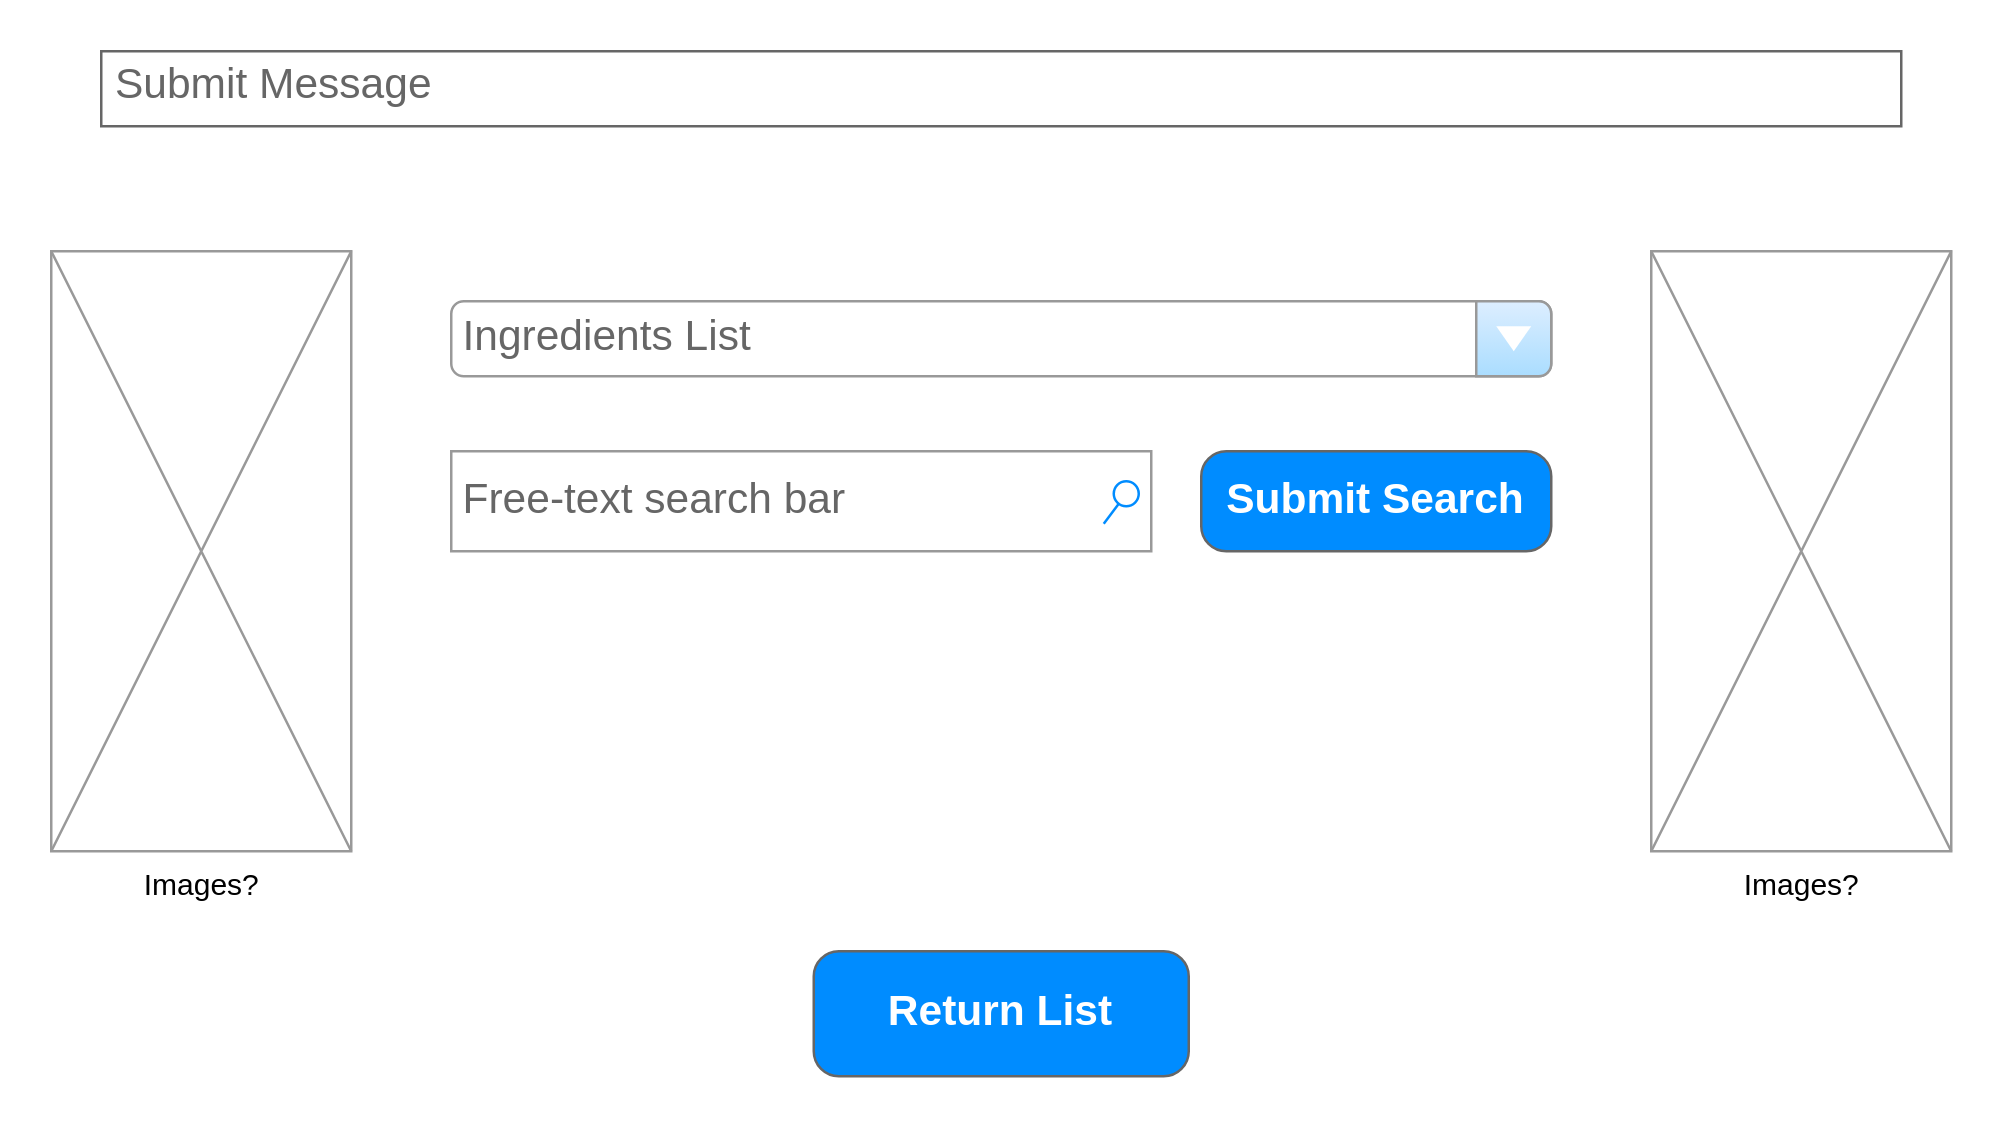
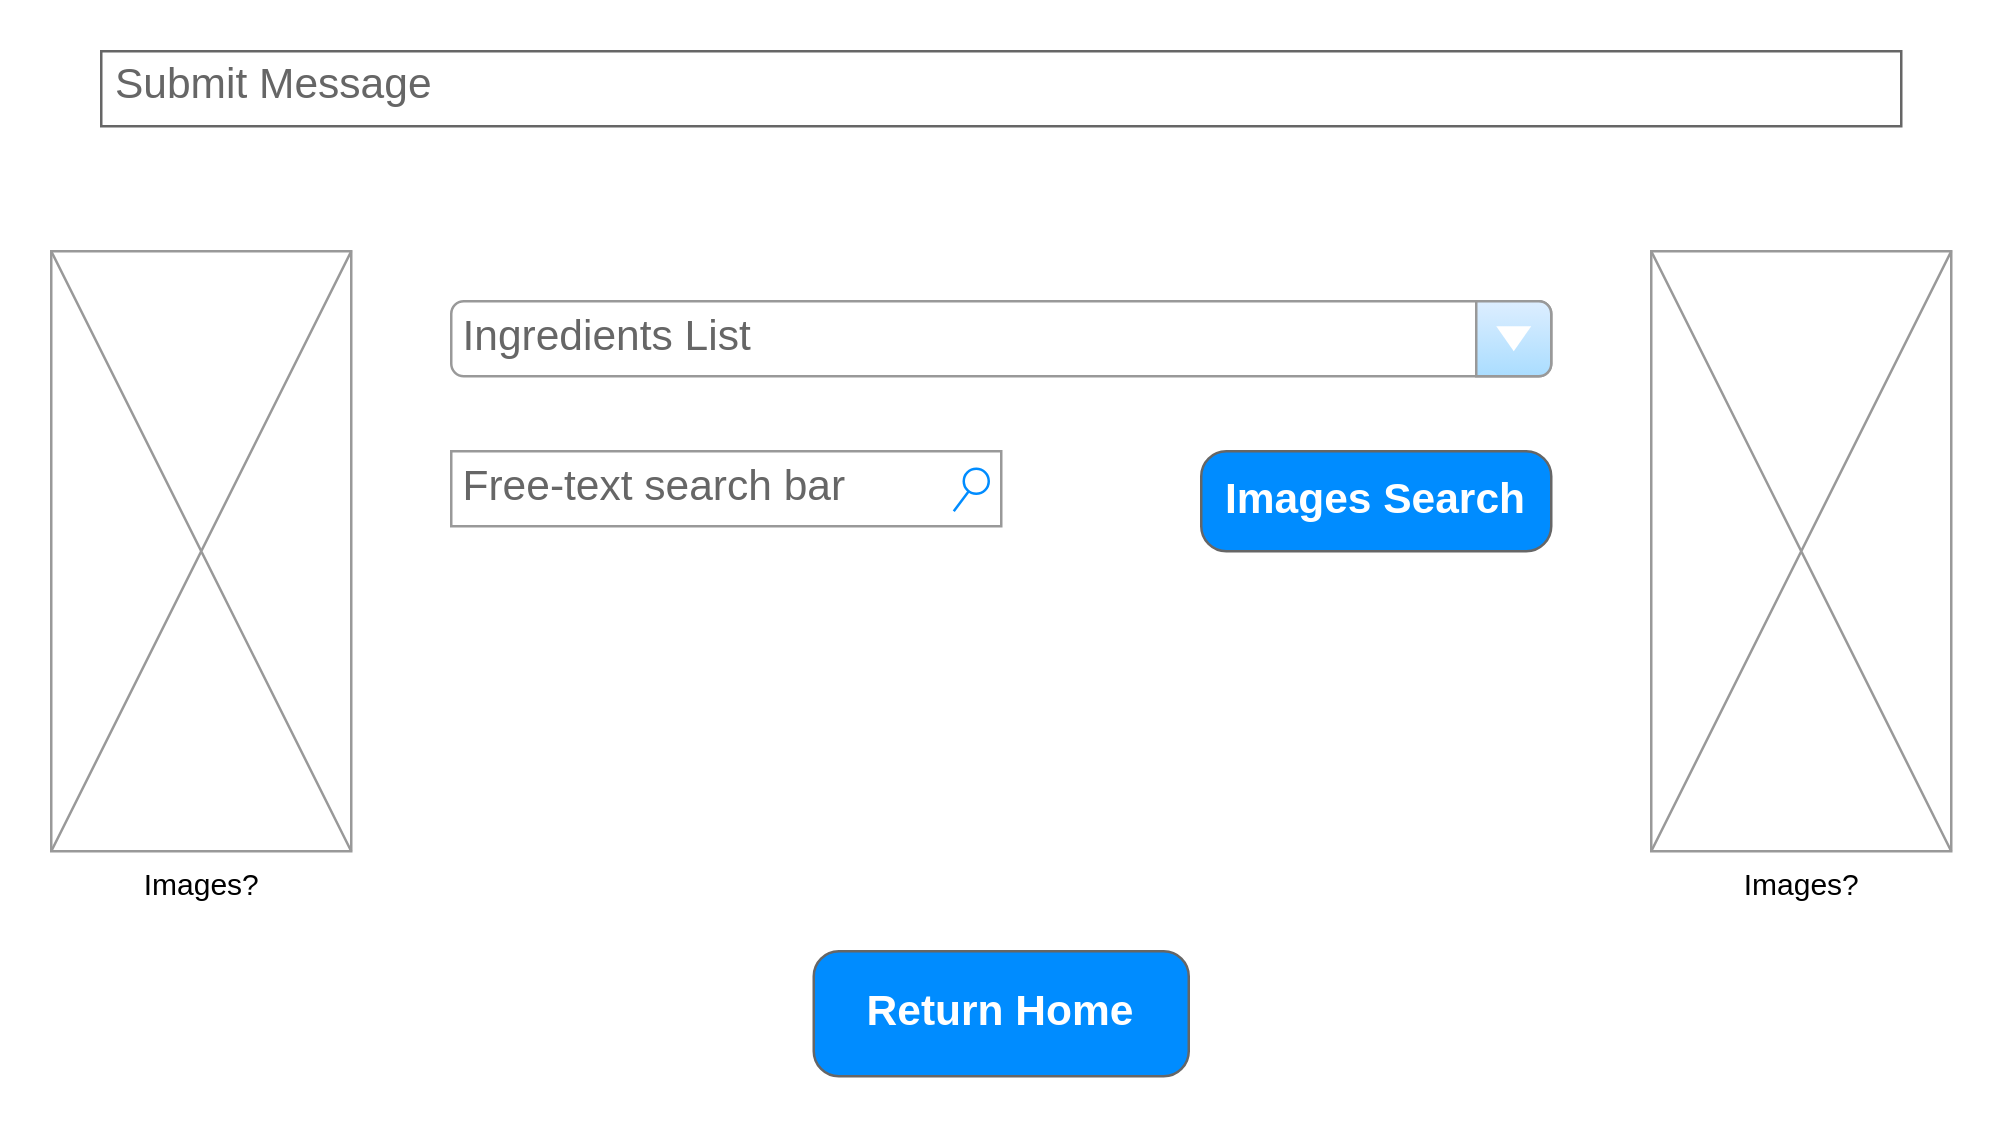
(801, 501) -> (726, 489)
(1376, 501) -> (1376, 501)
(1001, 1014) -> (1001, 1014)
